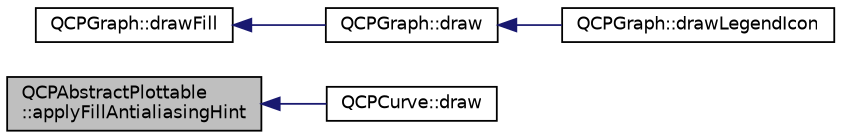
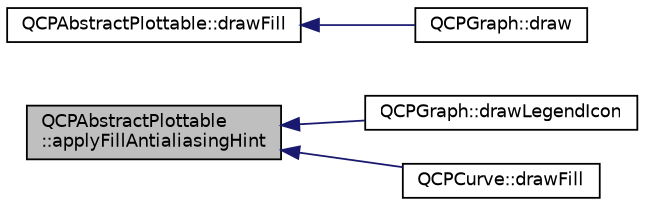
(134, 25) -> (154, 25)
(539, 25) -> (332, 122)
(412, 104) -> (501, 181)
